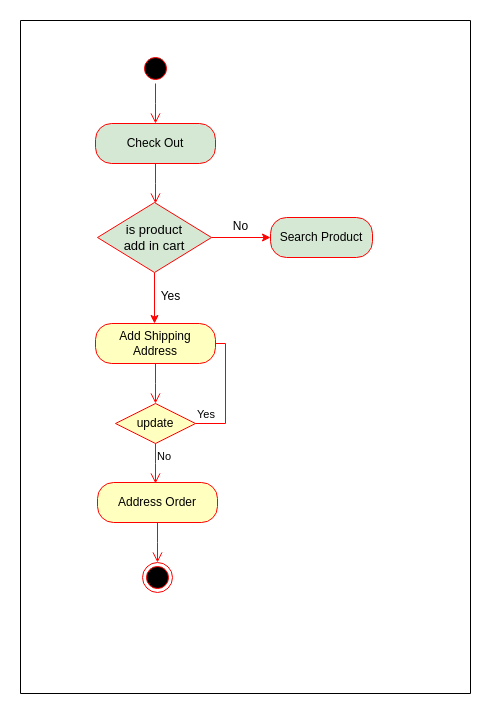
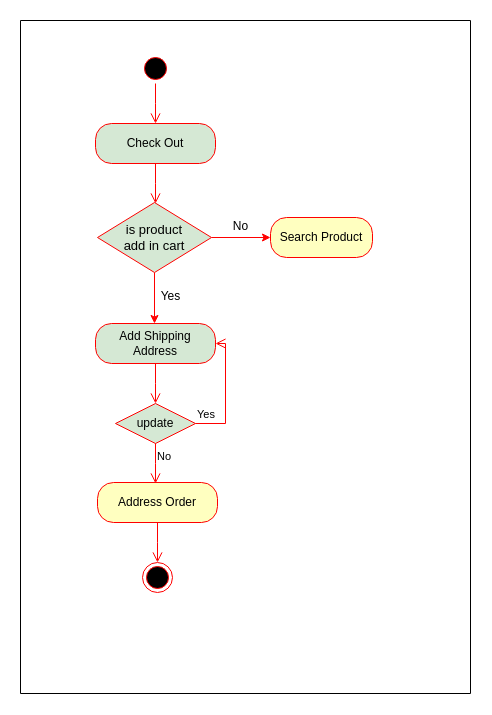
(322, 238) -> (322, 238)
(156, 344) -> (156, 344)
(224, 344) -> (224, 344)
(156, 424) -> (156, 424)
